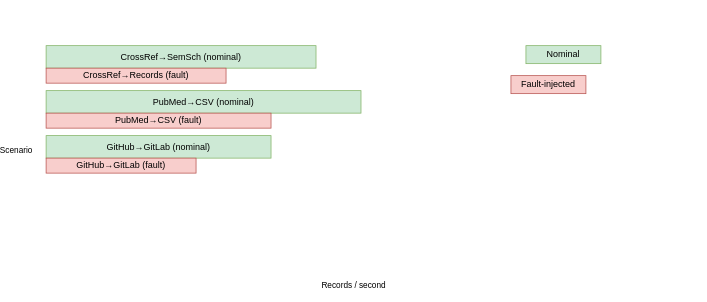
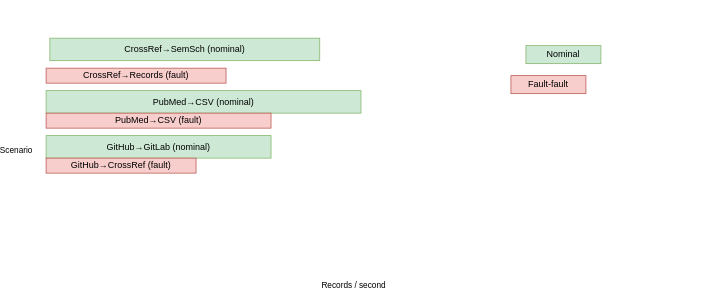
(181, 57) -> (185, 49)
(549, 84) -> (549, 84)
(121, 165) -> (121, 165)
